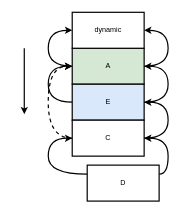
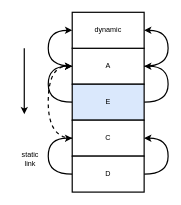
(108, 66) -> (108, 66)
(168, 120) -> none
none -> (30, 159)
(123, 183) -> (108, 174)
